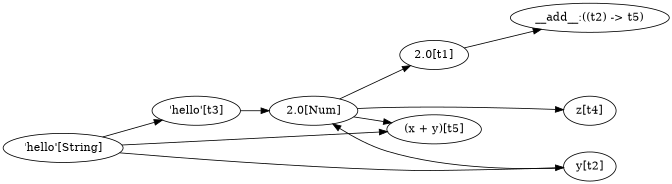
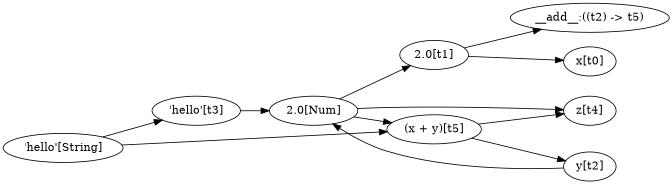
none -> (590, 61)
none -> (517, 119)
(337, 168) -> (515, 149)
